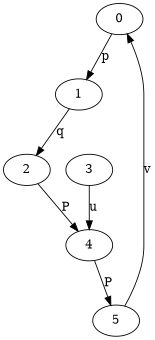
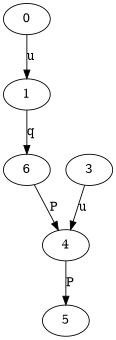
(106, 57) -> (31, 57)
(27, 170) -> (27, 170)
(144, 175) -> none
